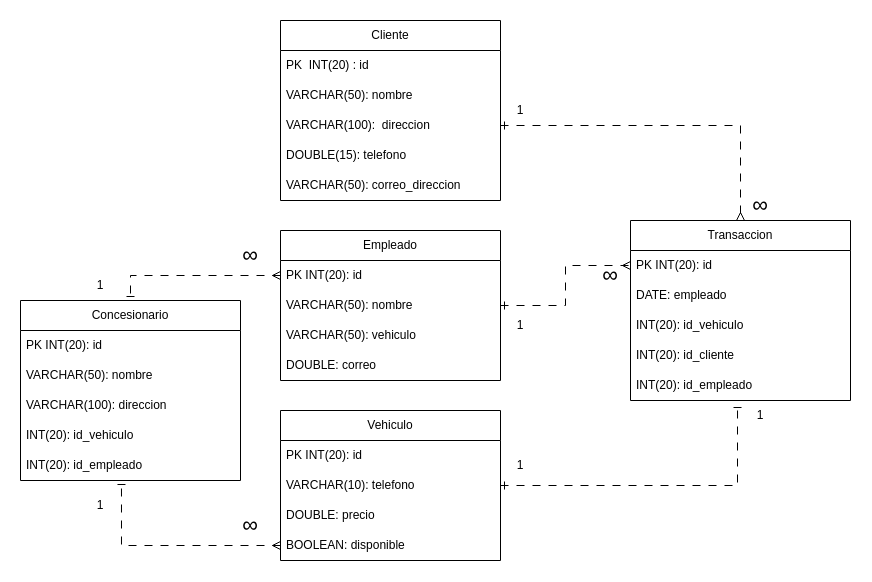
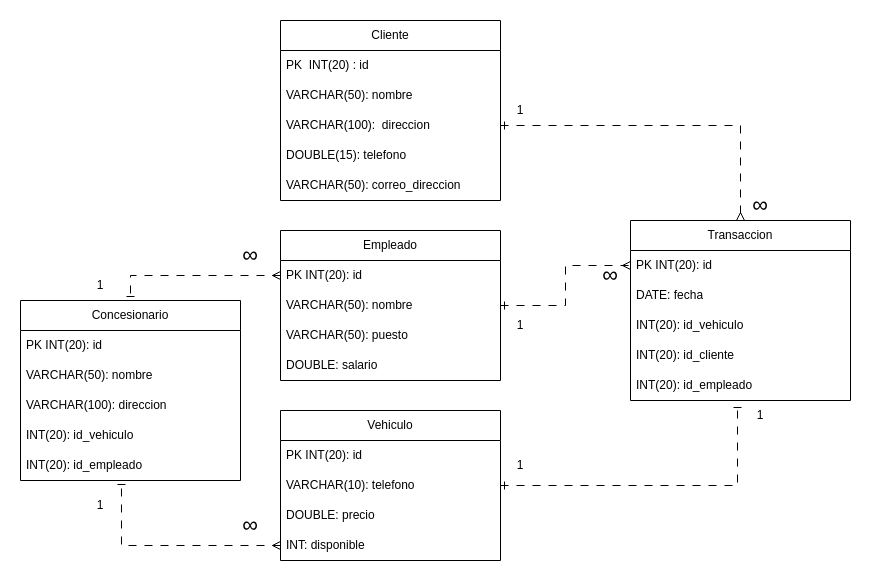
(679, 296) -> (670, 296)
(351, 336) -> (347, 336)
(330, 366) -> (331, 366)
(343, 546) -> (329, 546)
